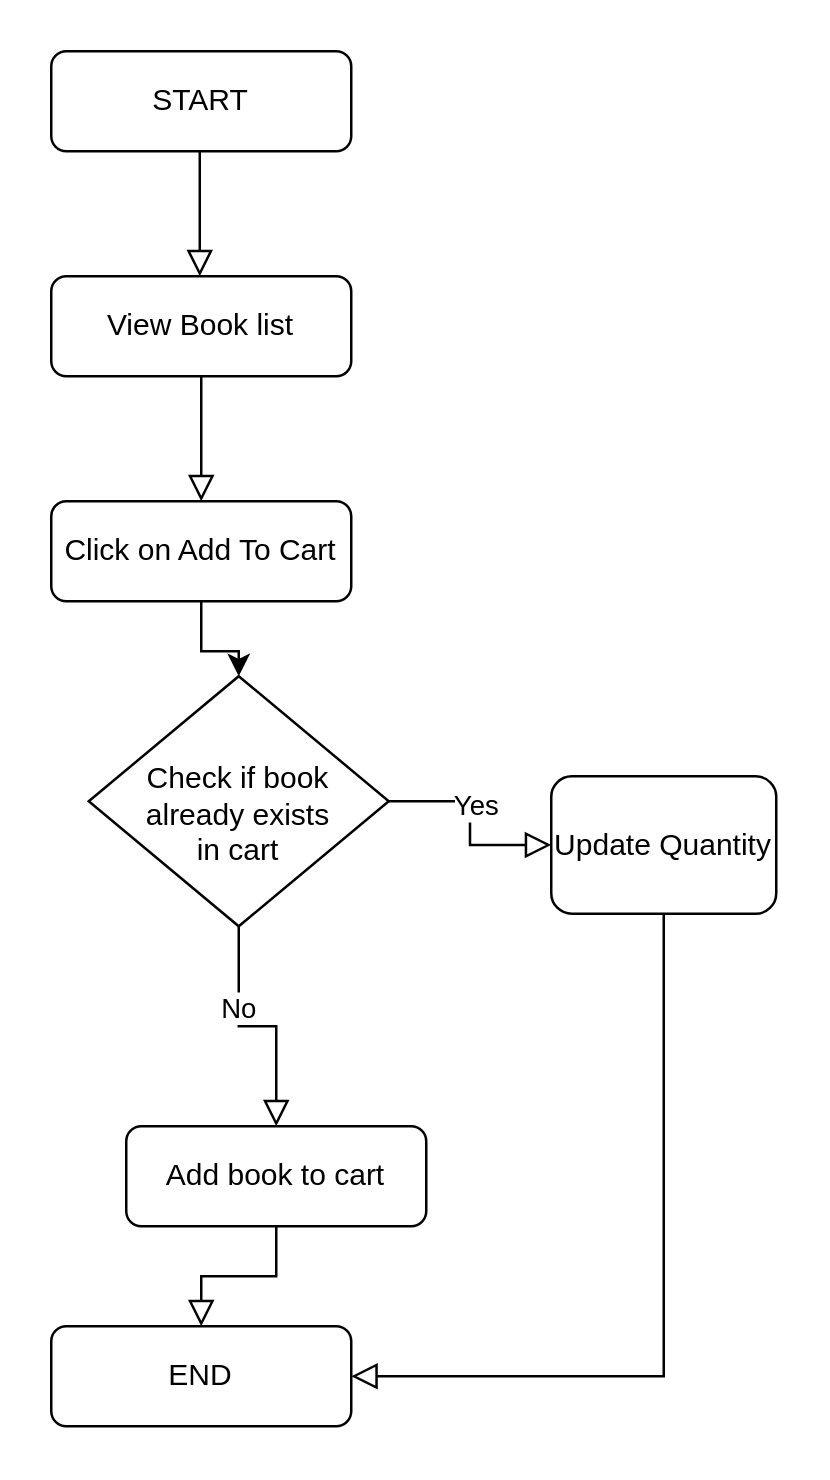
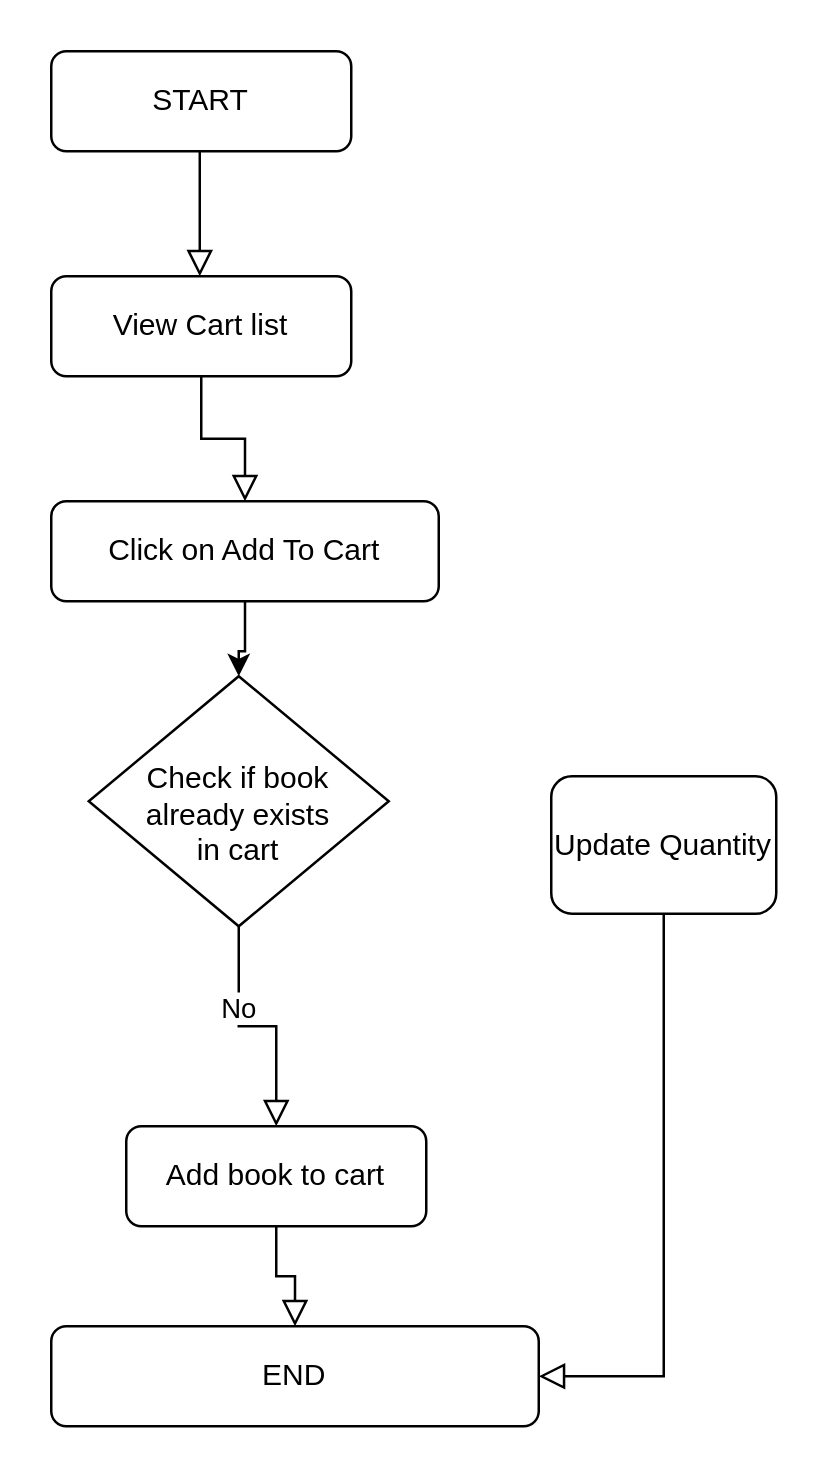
(201, 326) -> (201, 326)
(201, 551) -> (245, 551)
(470, 809) -> none
(201, 1376) -> (295, 1376)
